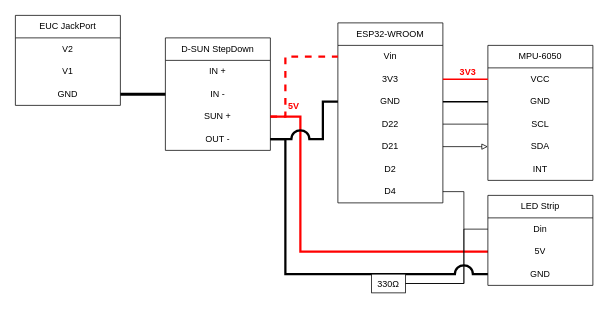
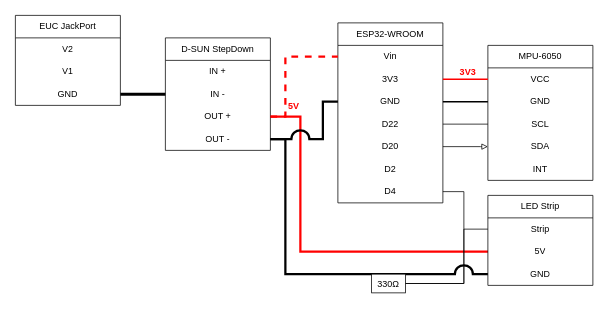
(218, 117) -> (218, 117)
(390, 147) -> (390, 147)
(540, 229) -> (540, 229)
